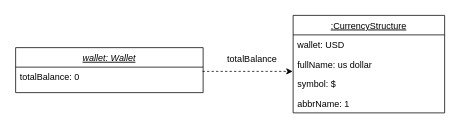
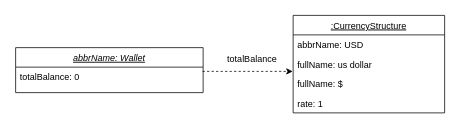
(320, 45) -> (327, 45)
(109, 58) -> (109, 58)
(316, 84) -> (320, 84)
(322, 104) -> (312, 104)
